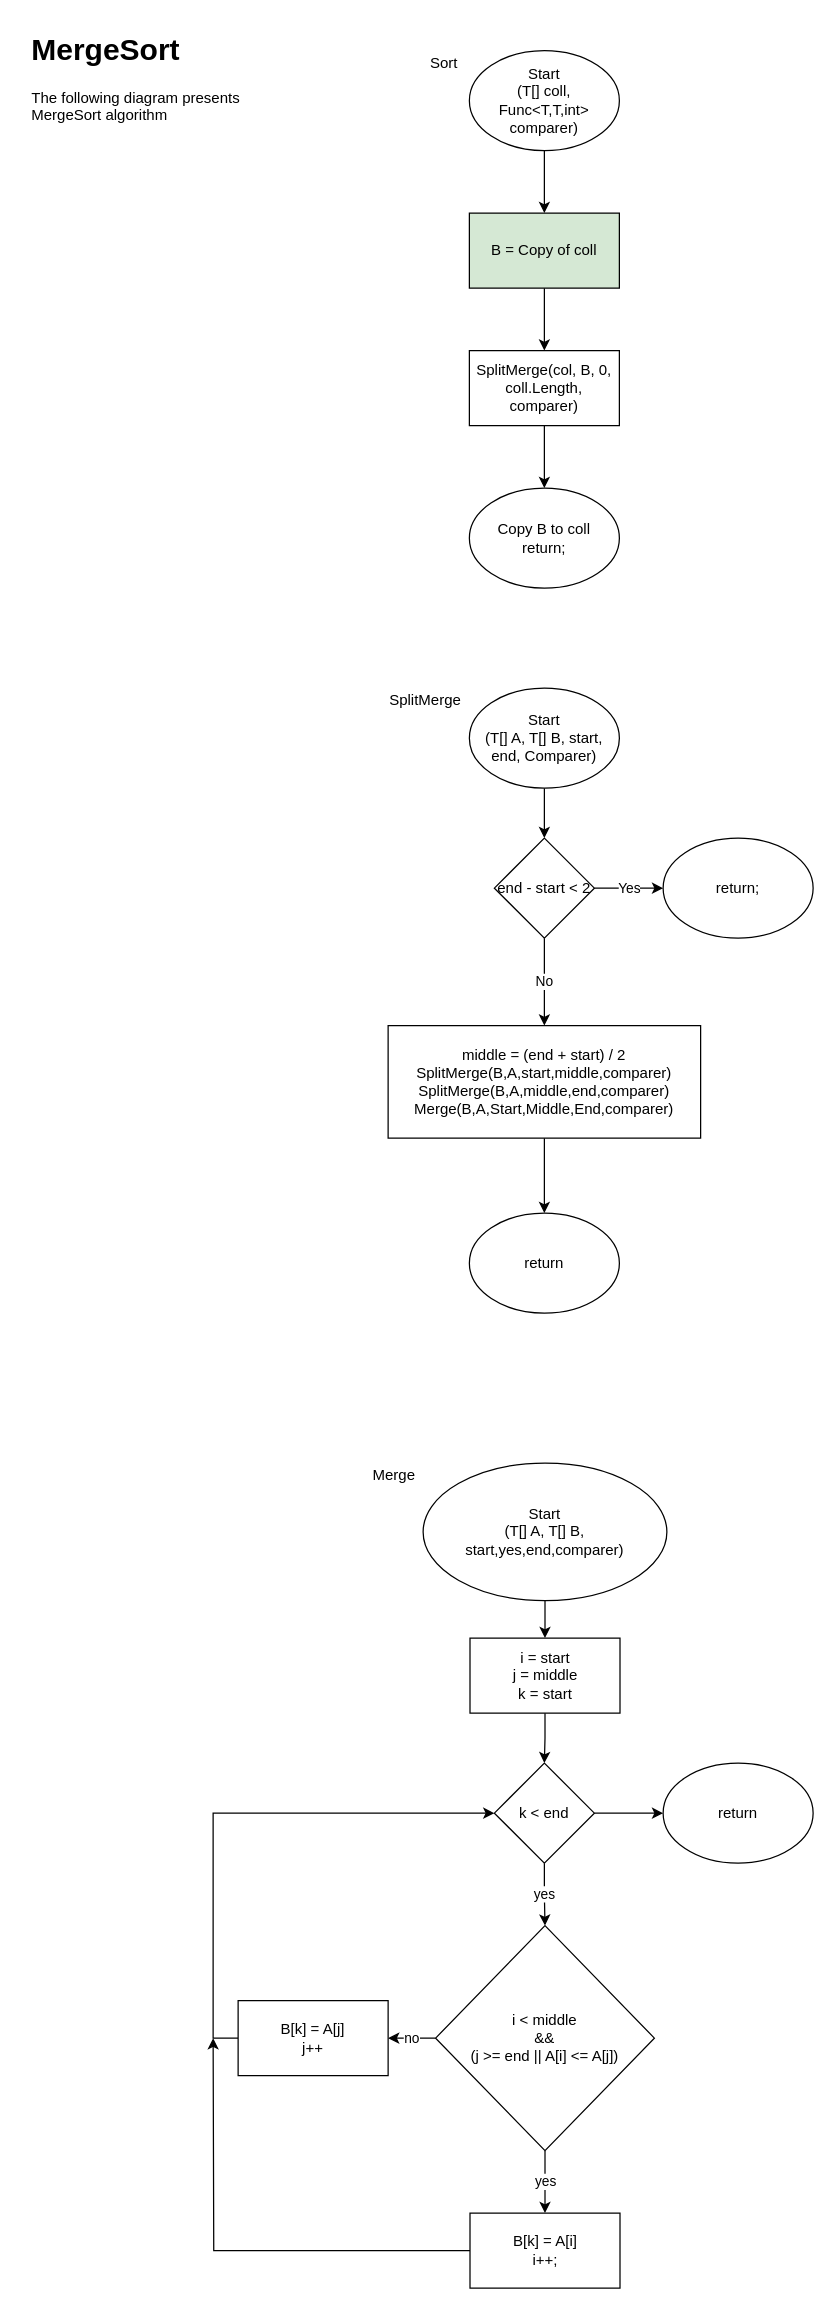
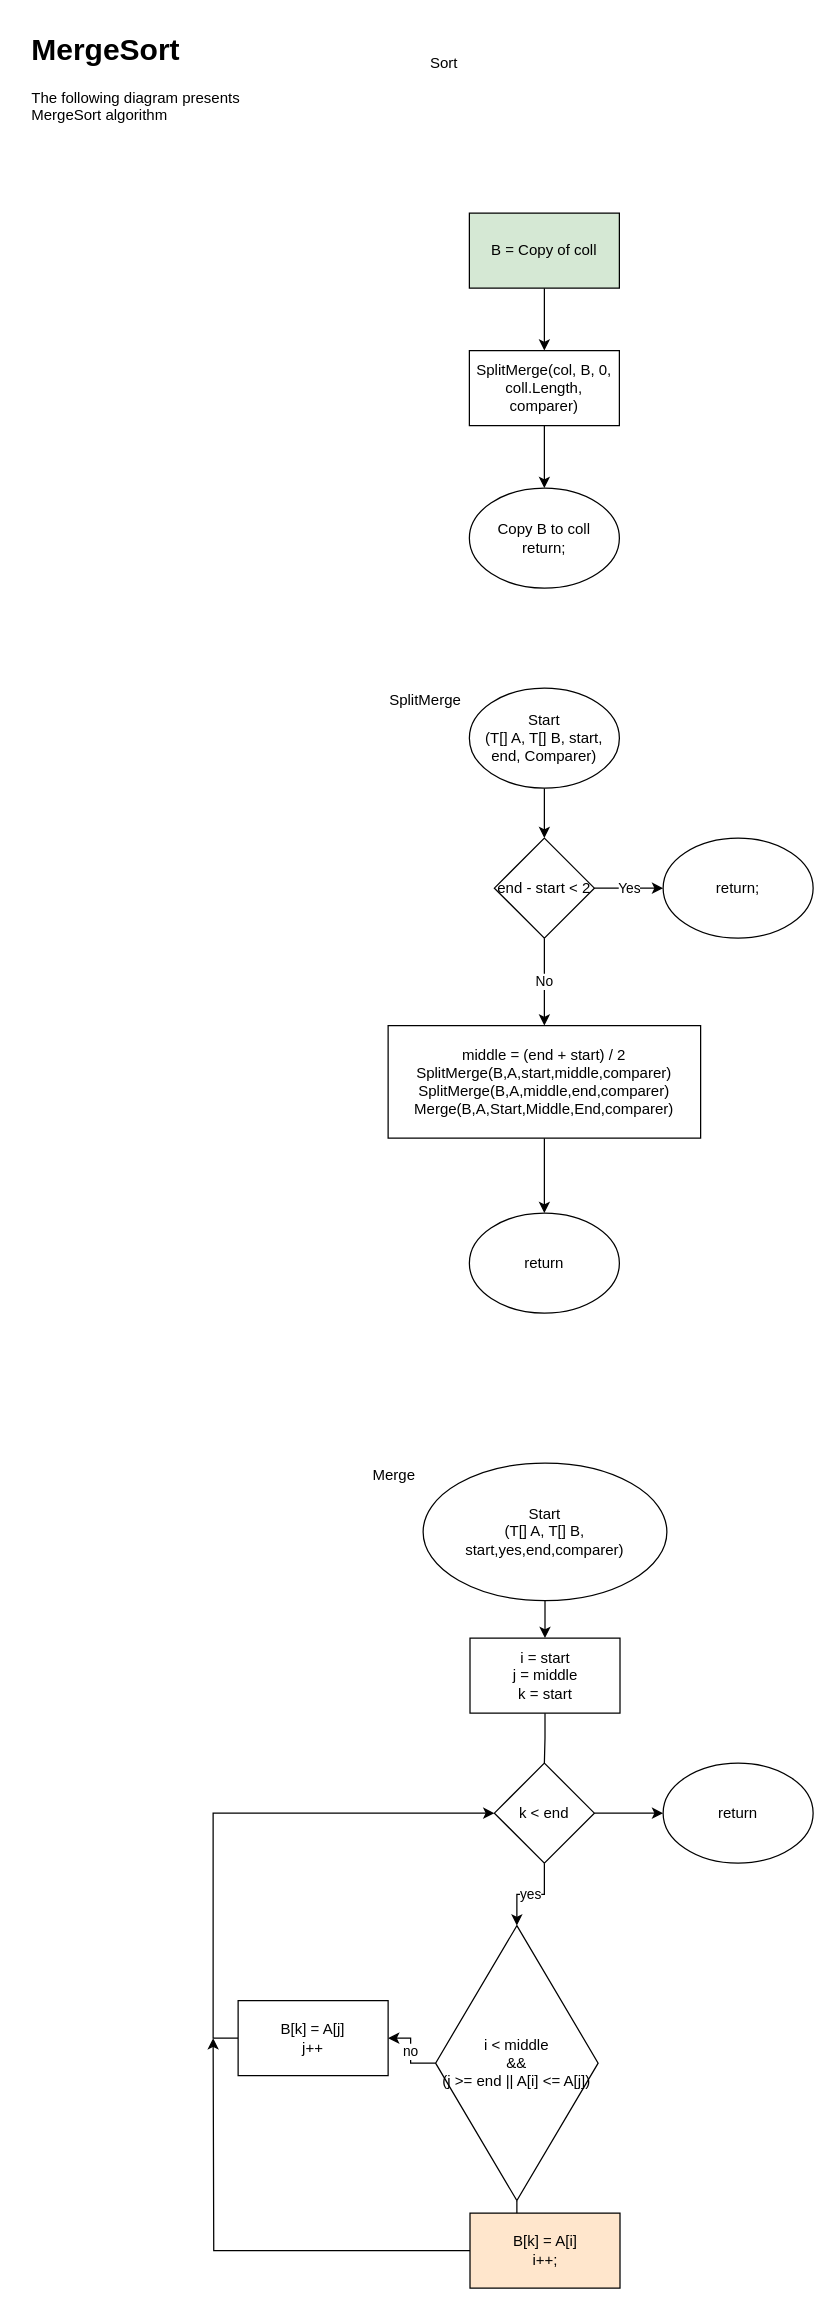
(544, 101) -> none
(544, 178) -> none
(545, 1753) -> (545, 1756)
(545, 2038) -> (517, 2063)
(545, 2251) -> (545, 2251)
